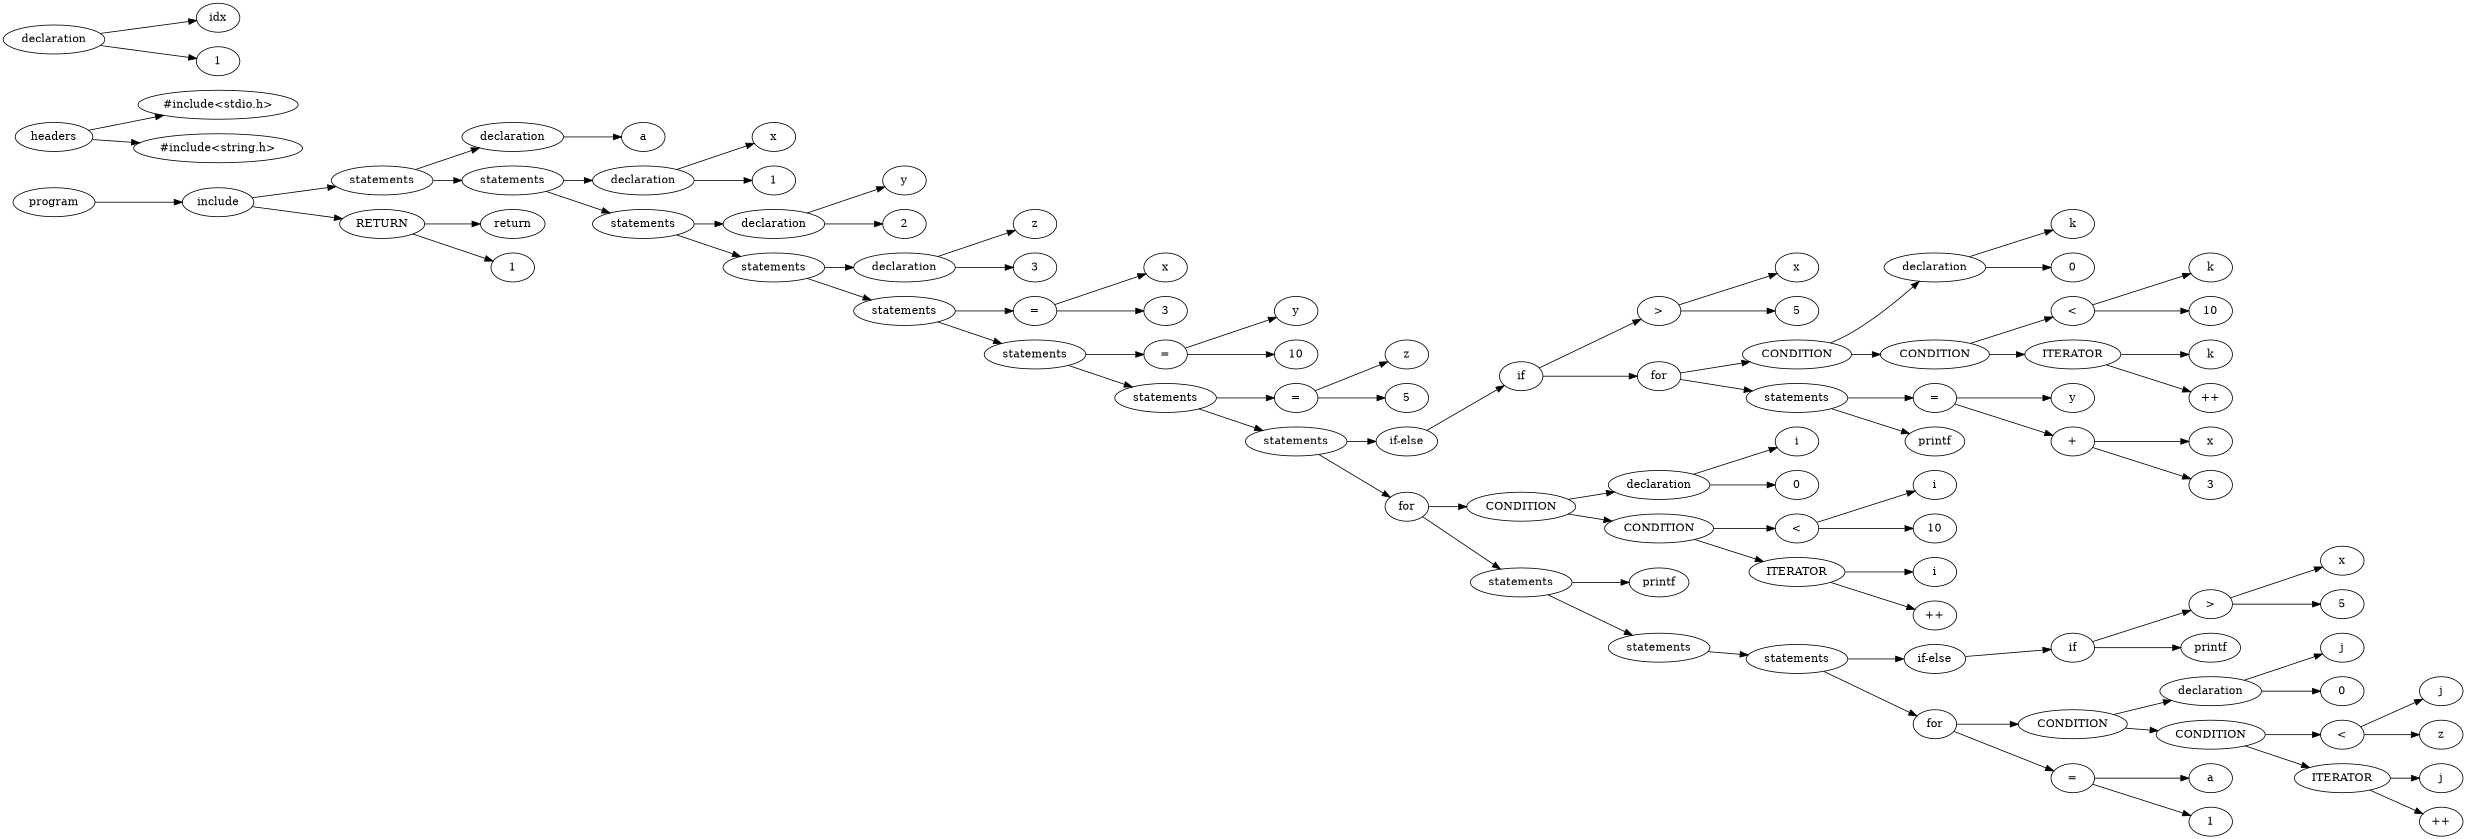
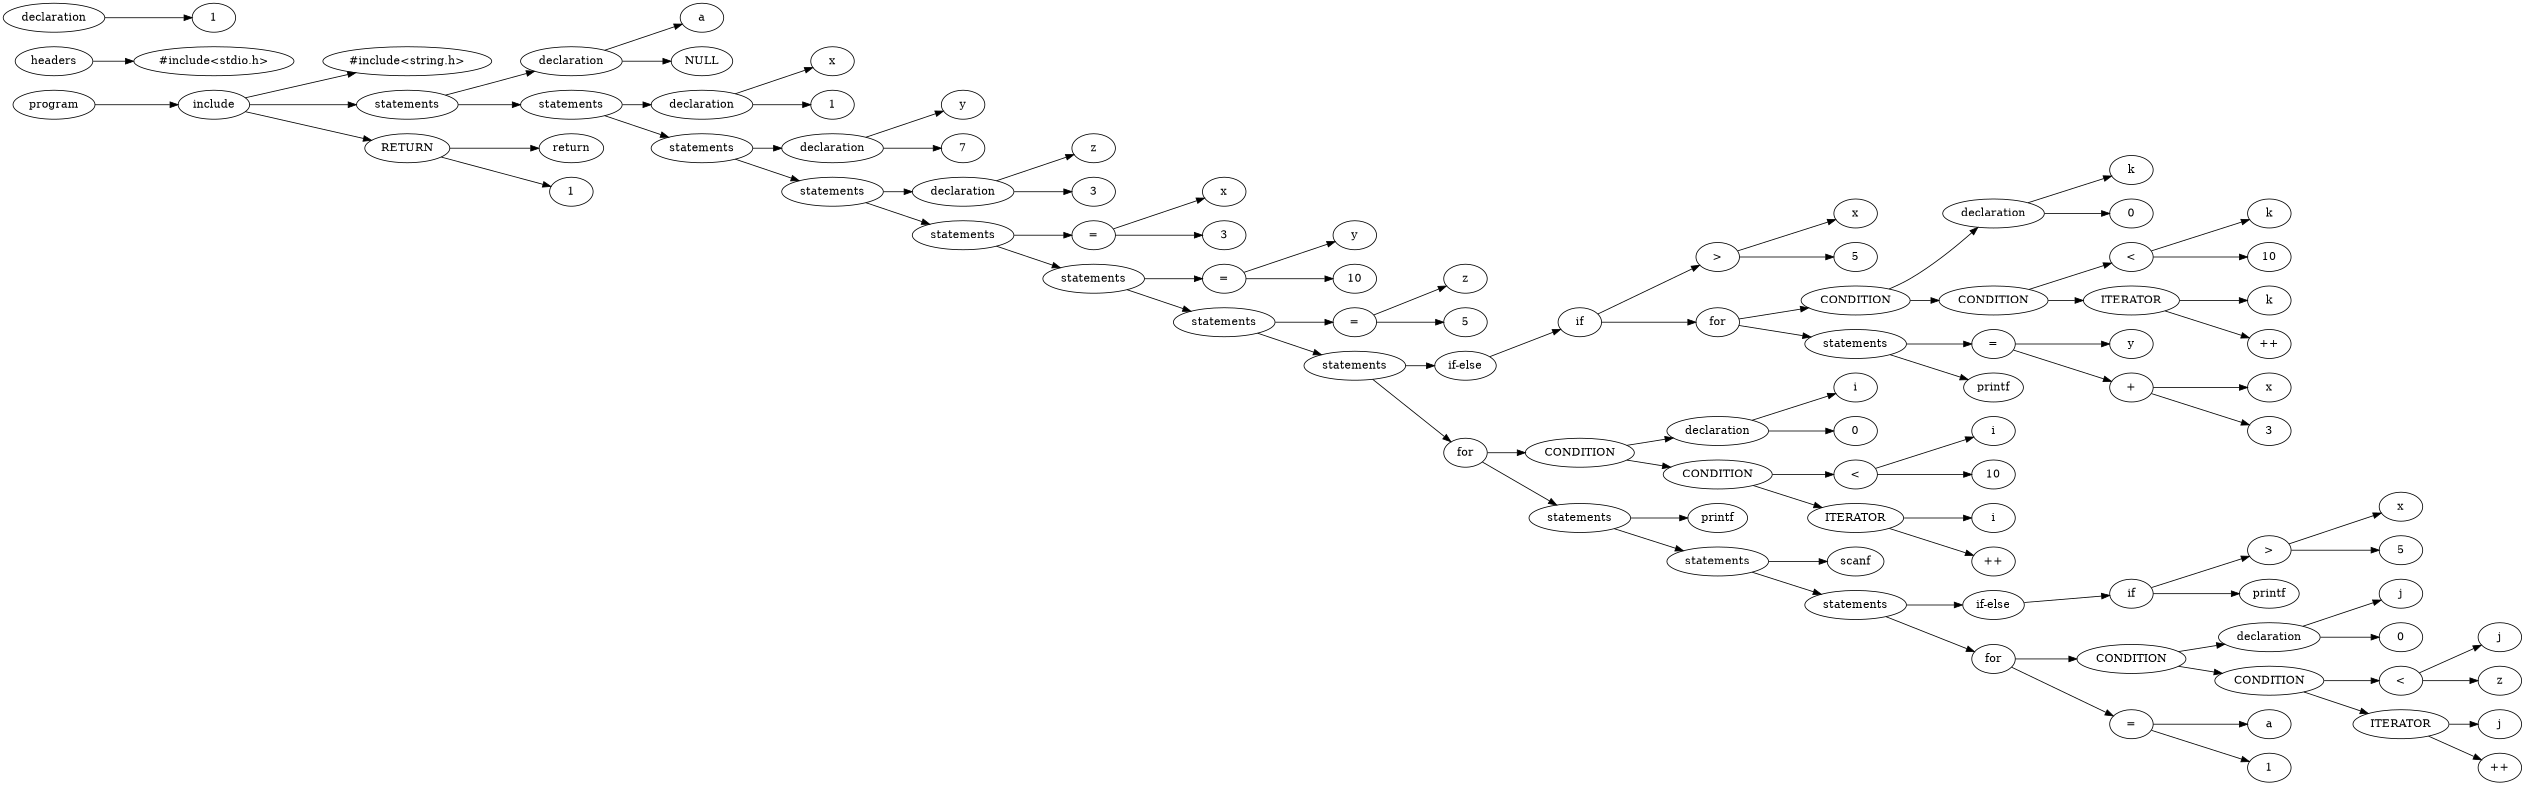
(218, 18) -> none
none -> (702, 61)
(112, 141) -> (297, 86)
(904, 224) -> (963, 148)
none -> (1856, 561)
